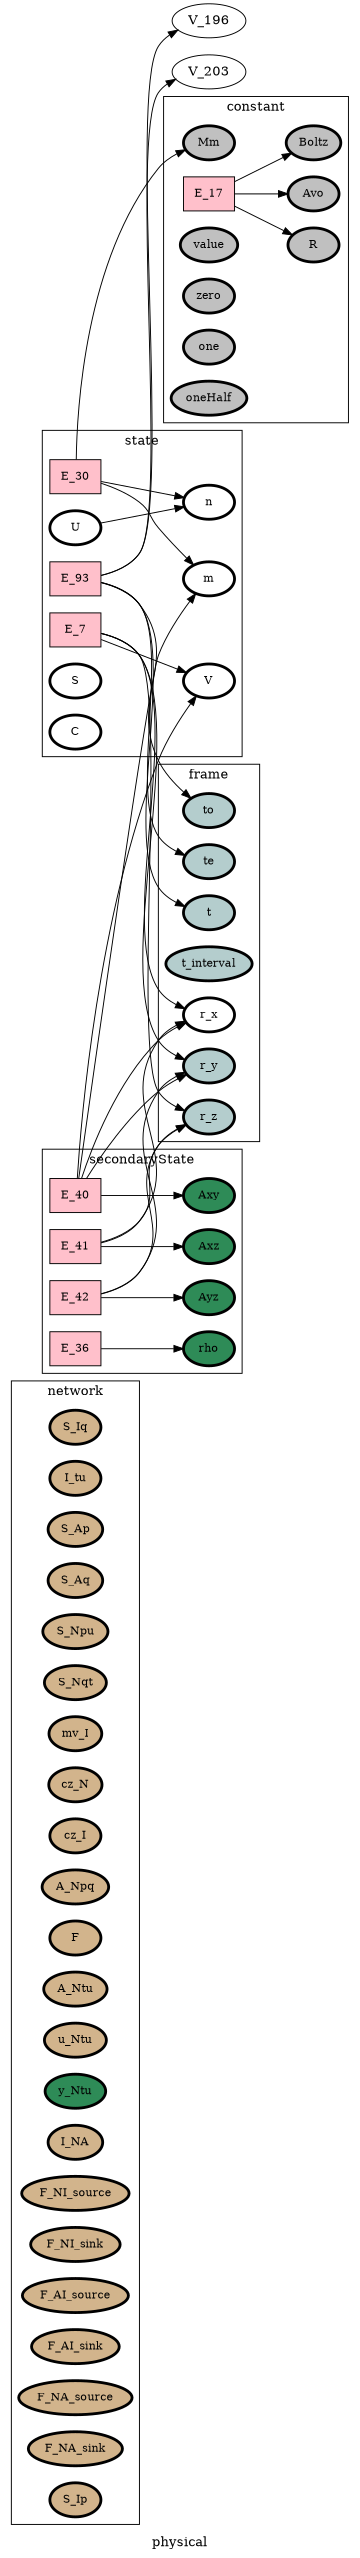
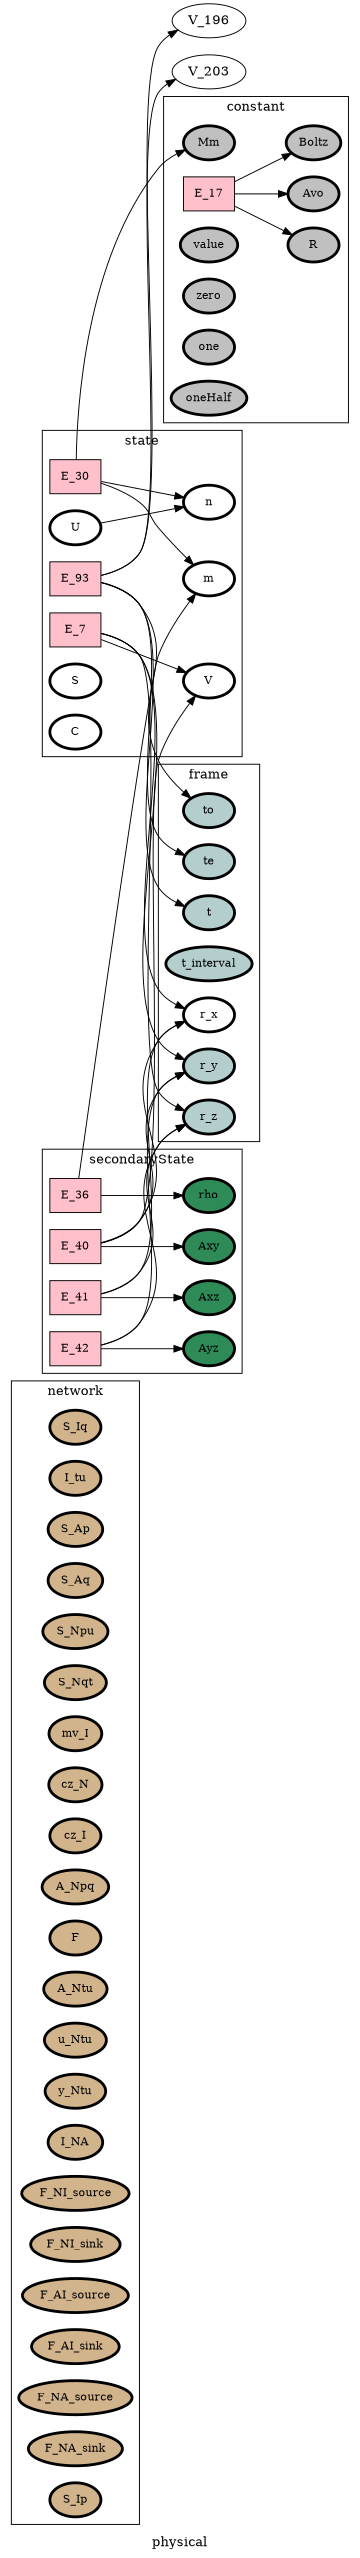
(129, 827) -> (121, 885)
(75, 2091) -> (75, 2091)
